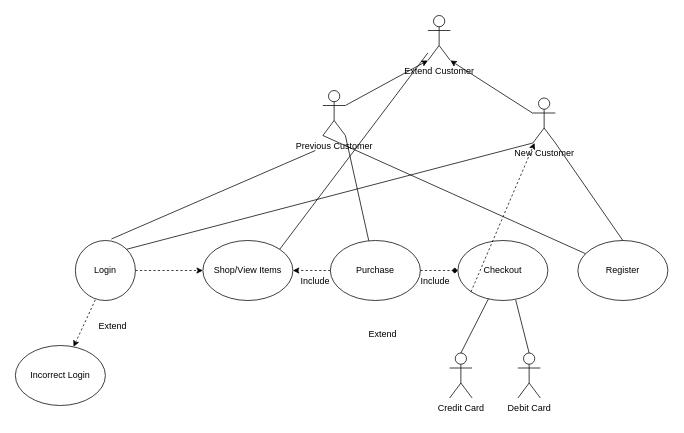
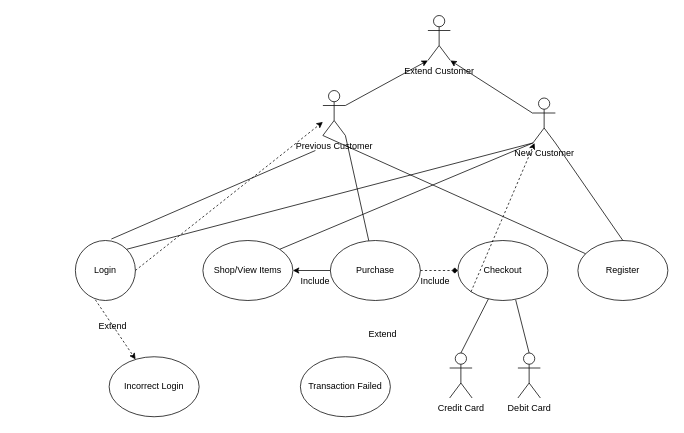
(348, 158) -> (405, 196)
(167, 270) -> (299, 141)
(314, 270) -> (314, 270)
(60, 375) -> (154, 387)
none -> (345, 387)
